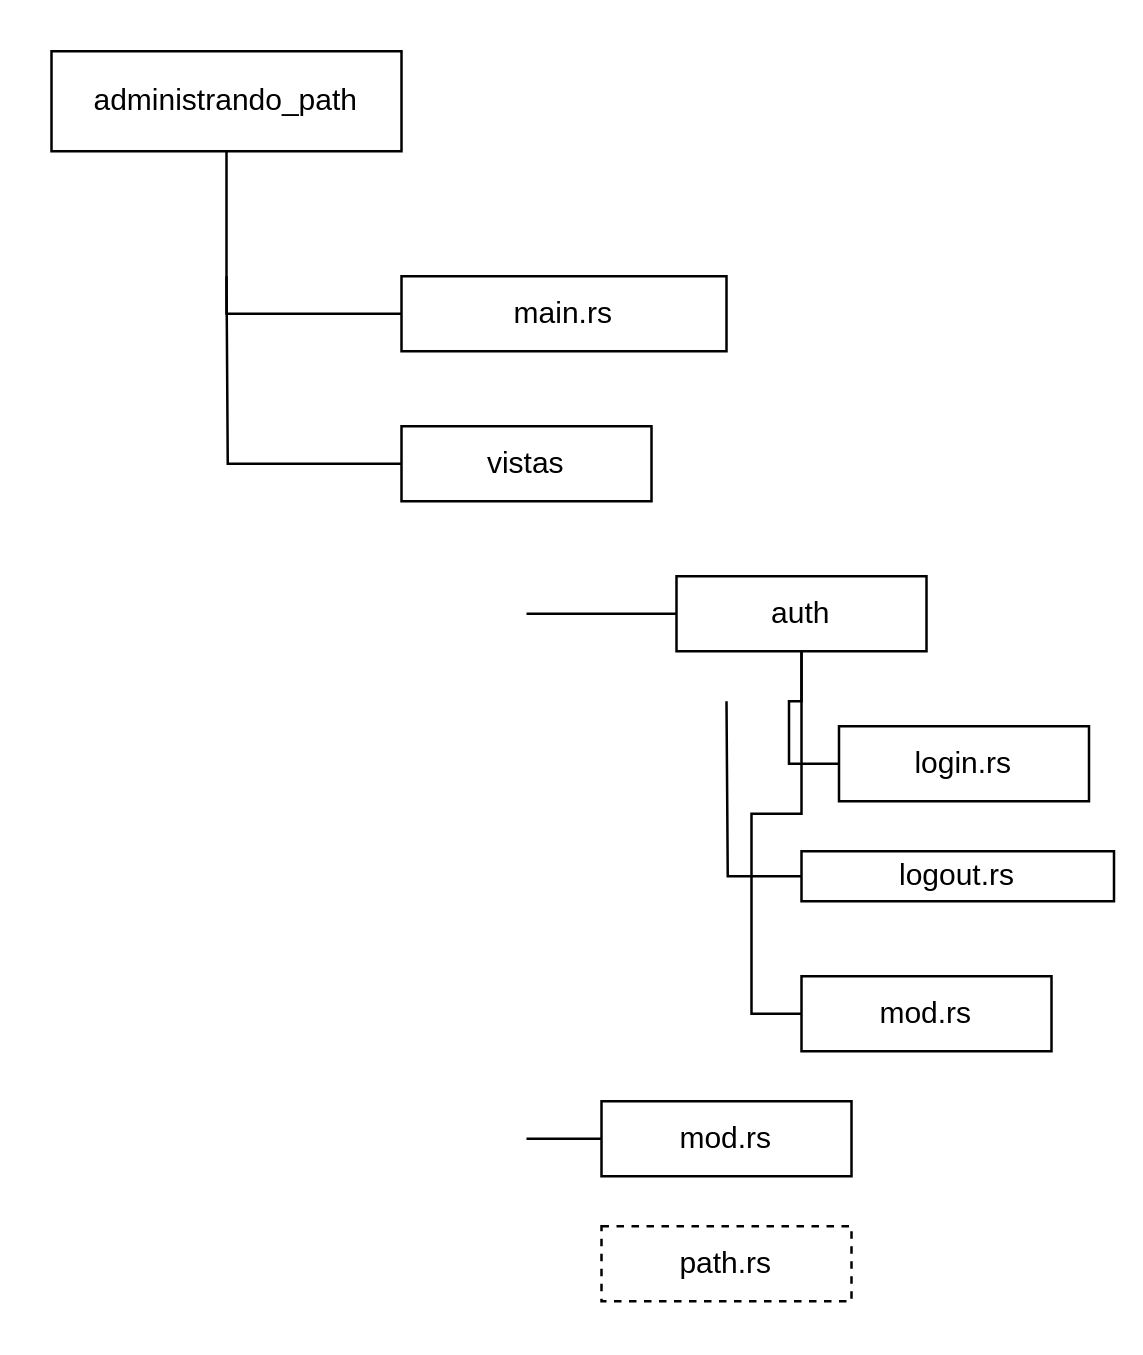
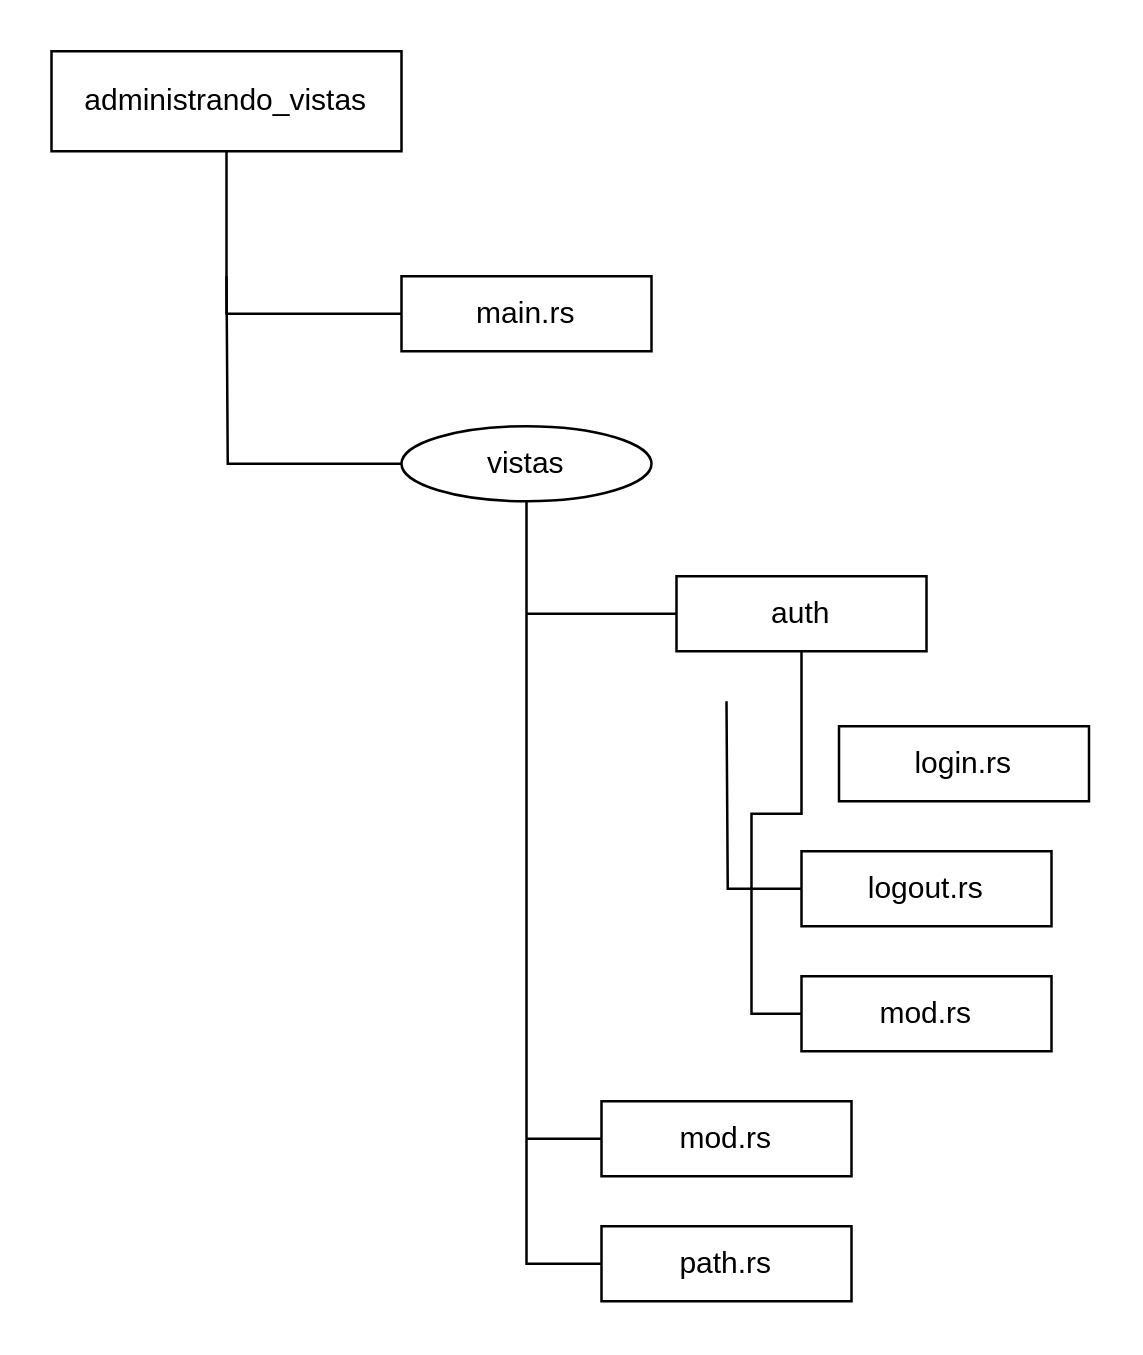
(226, 101) -> (226, 101)
(564, 314) -> (526, 314)
(526, 464) -> (526, 464)
(789, 733) -> none
none -> (526, 874)
(958, 876) -> (926, 889)
(726, 1264) -> (726, 1264)
